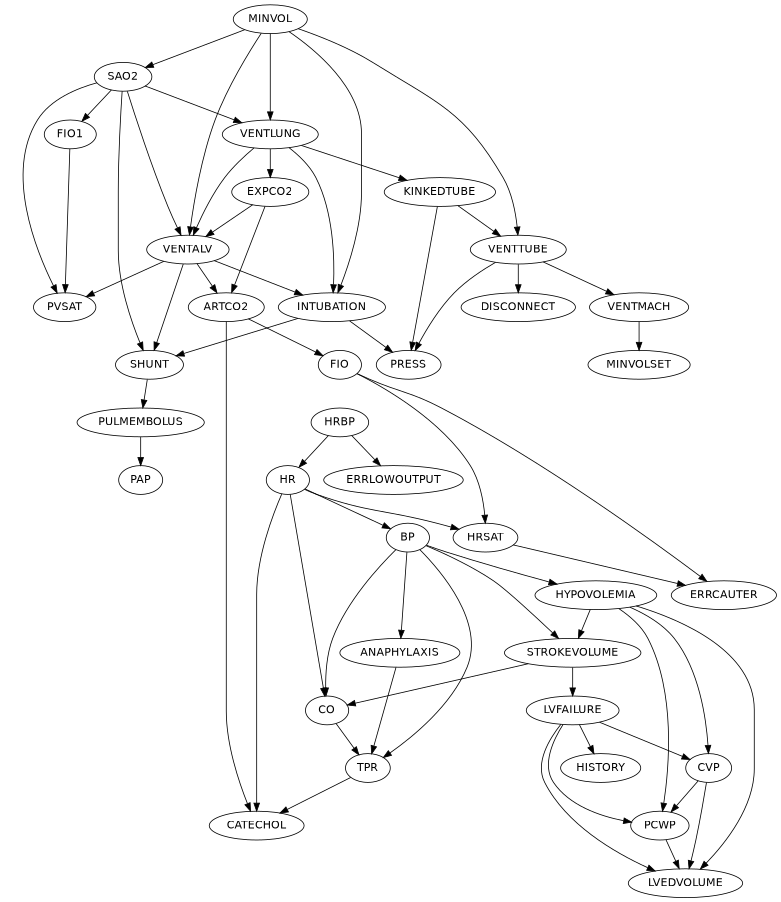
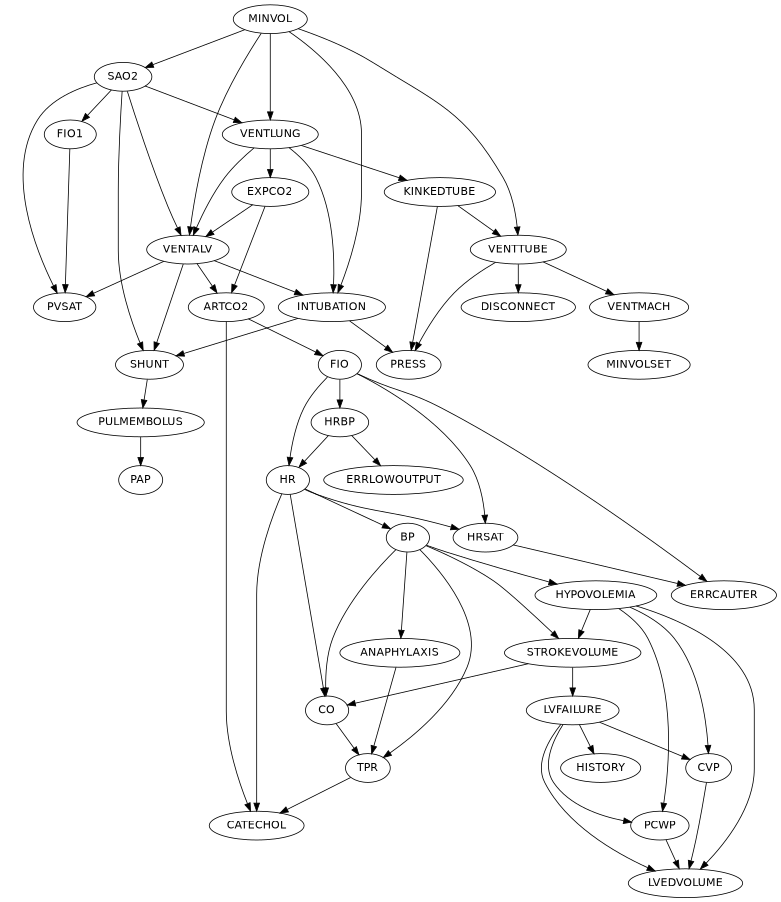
none -> (340, 390)
none -> (301, 414)
(687, 793) -> none
